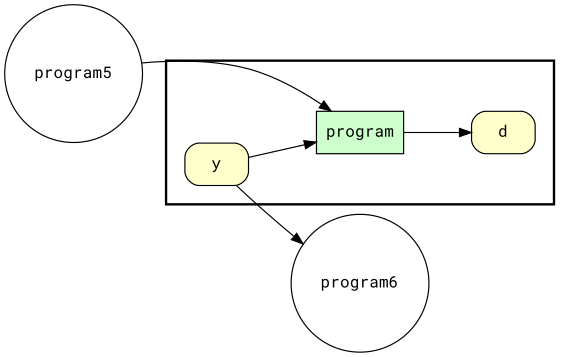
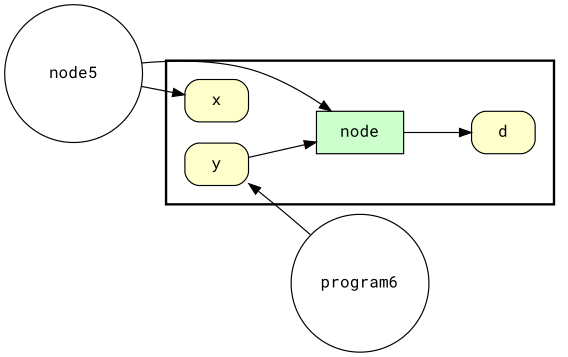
(74, 74) -> (74, 74)
none -> (217, 101)
(360, 132) -> (360, 132)
(265, 212) -> (285, 213)
